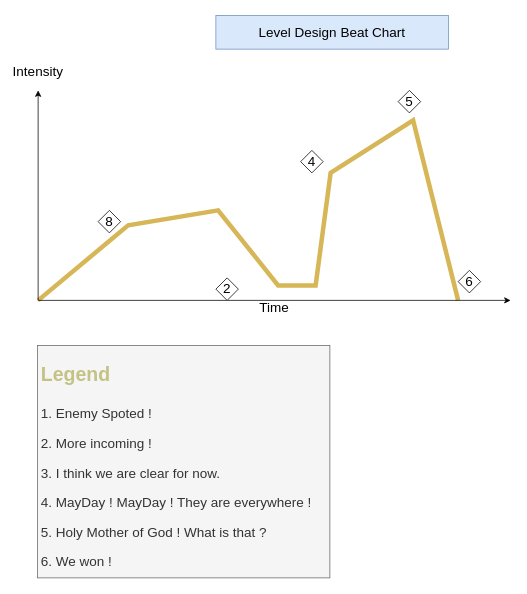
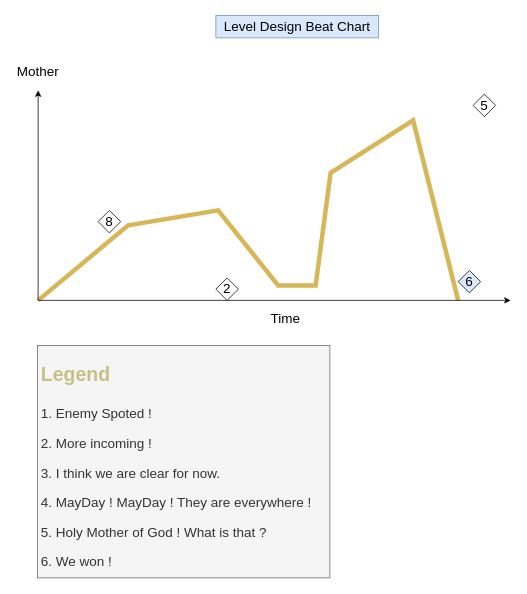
(332, 32) -> (297, 27)
(38, 72) -> (38, 72)
(409, 102) -> (484, 105)
(312, 162) -> none
(469, 282) -> (469, 282)
(274, 308) -> (285, 319)
